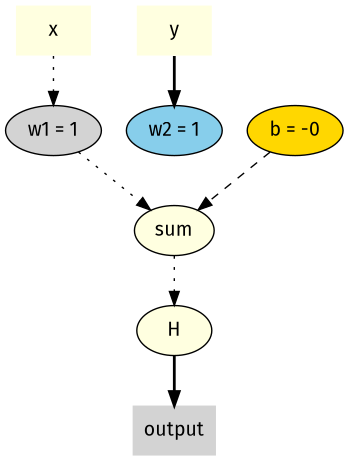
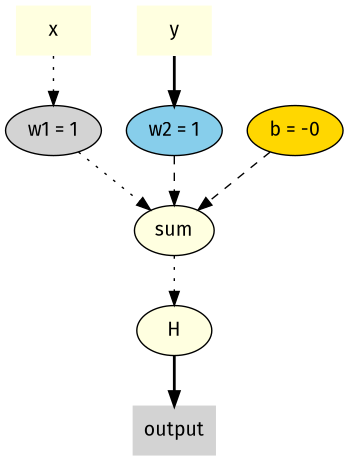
none -> (174, 174)
